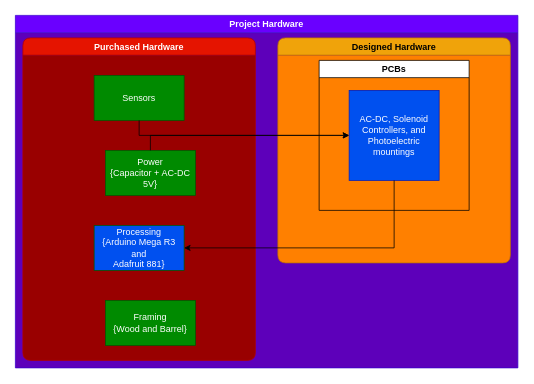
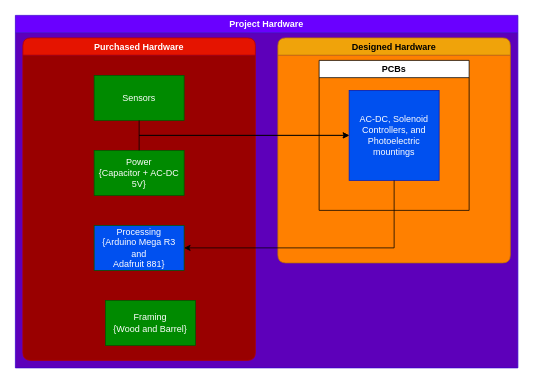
(150, 173) -> (139, 173)
